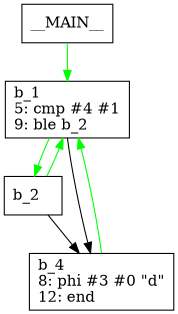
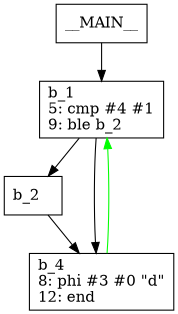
(67, 56) -> (102, 56)
(43, 152) -> (67, 153)
(53, 162) -> none
